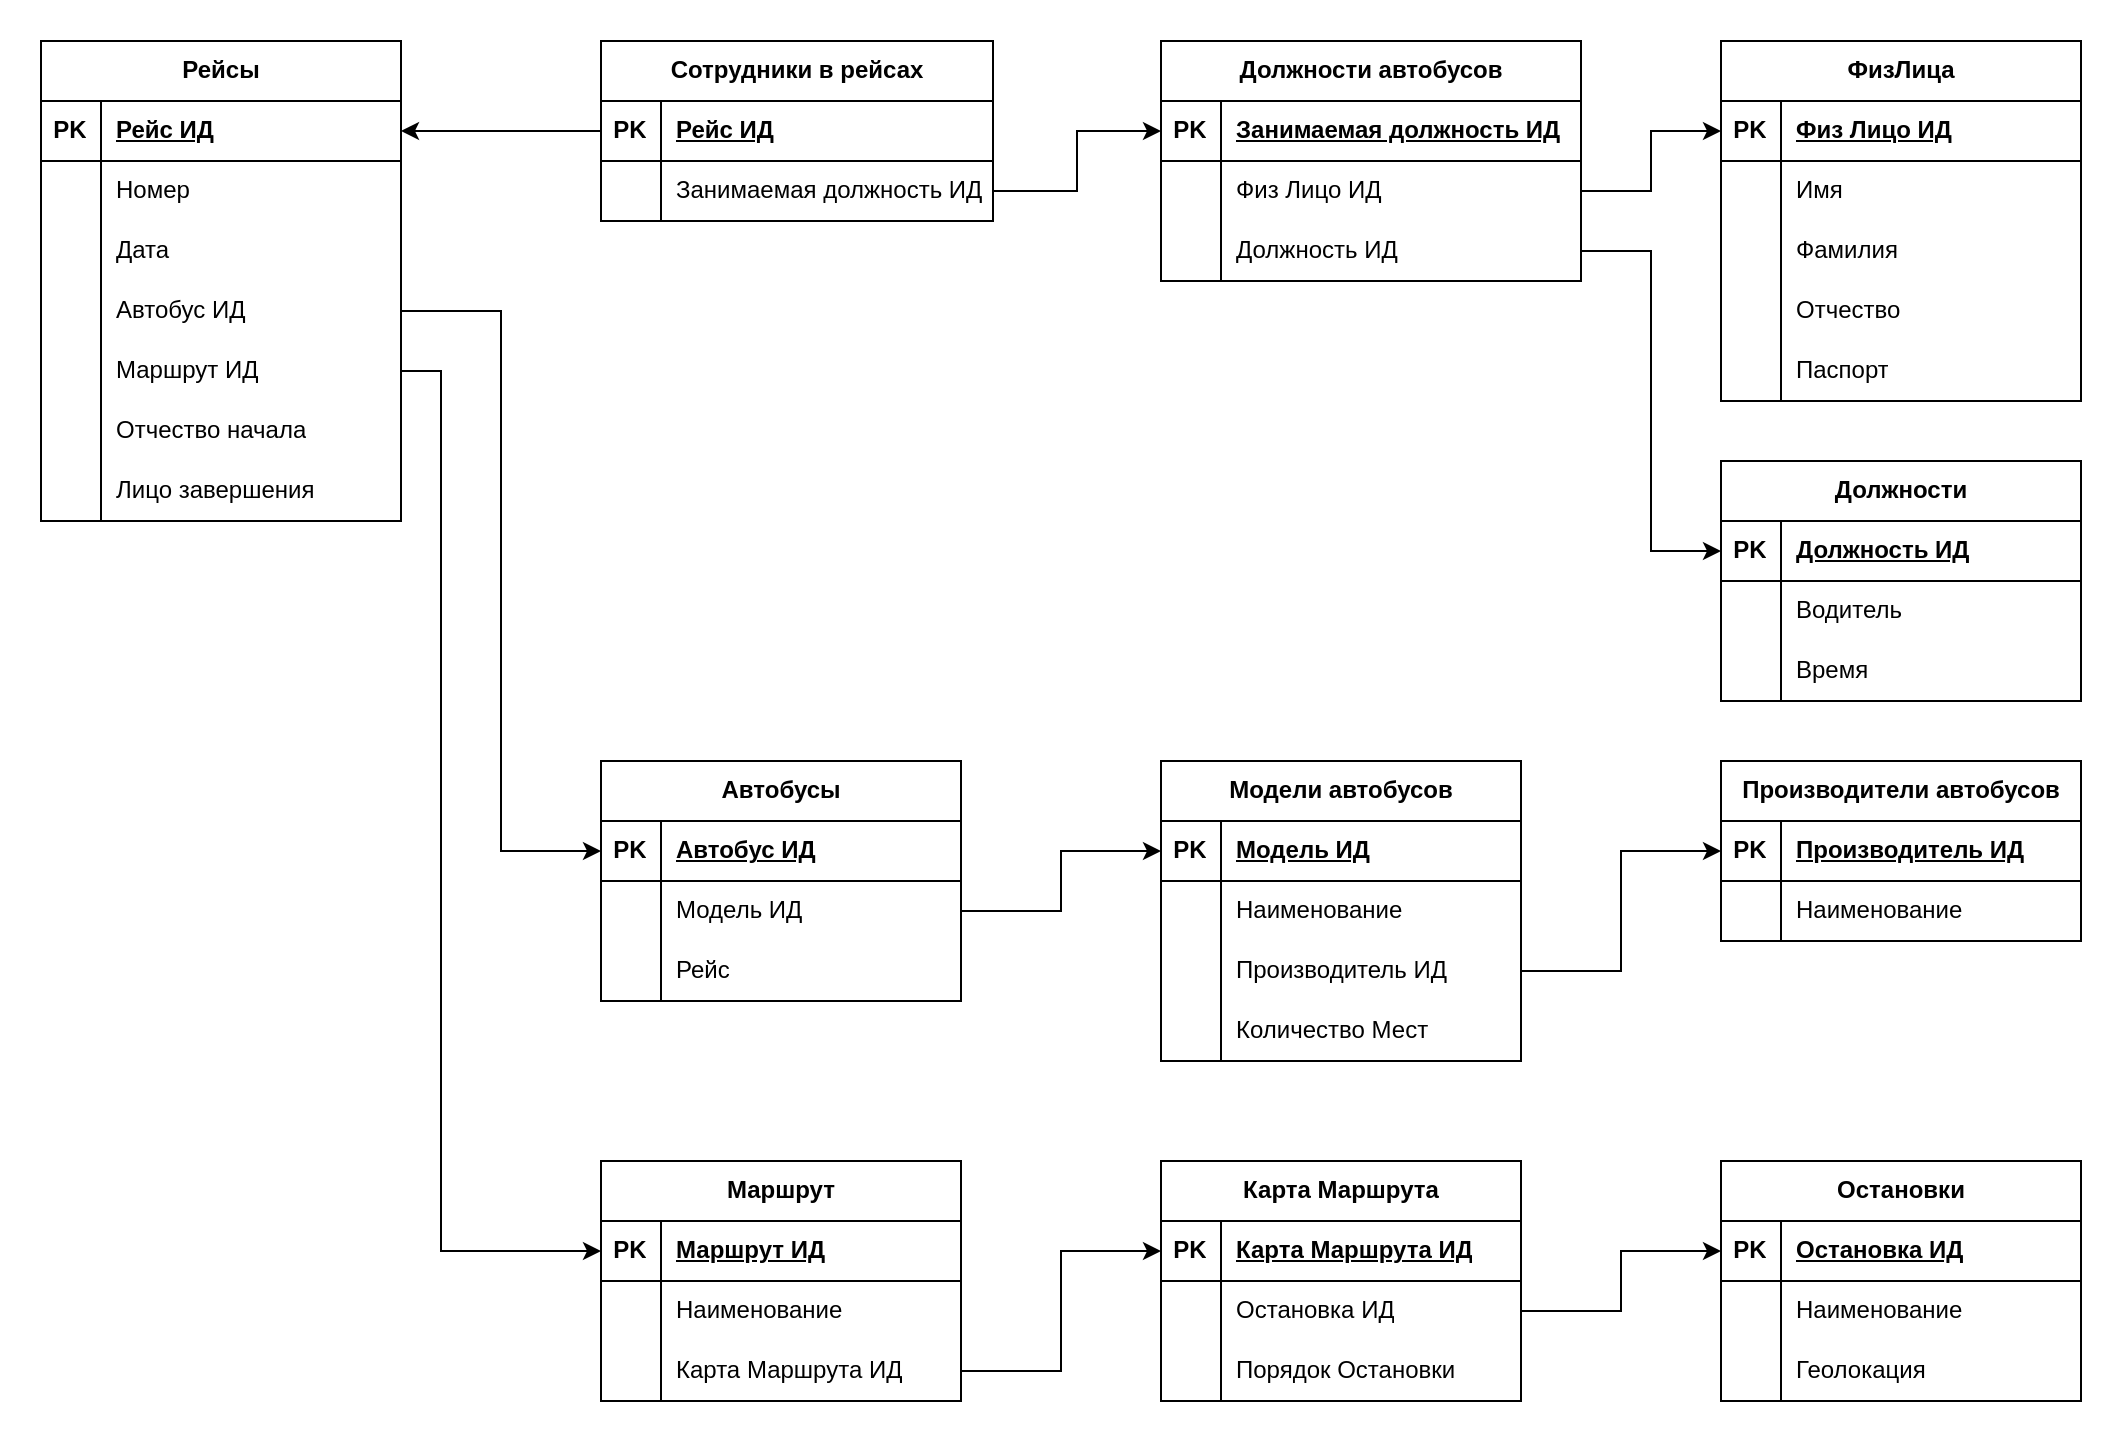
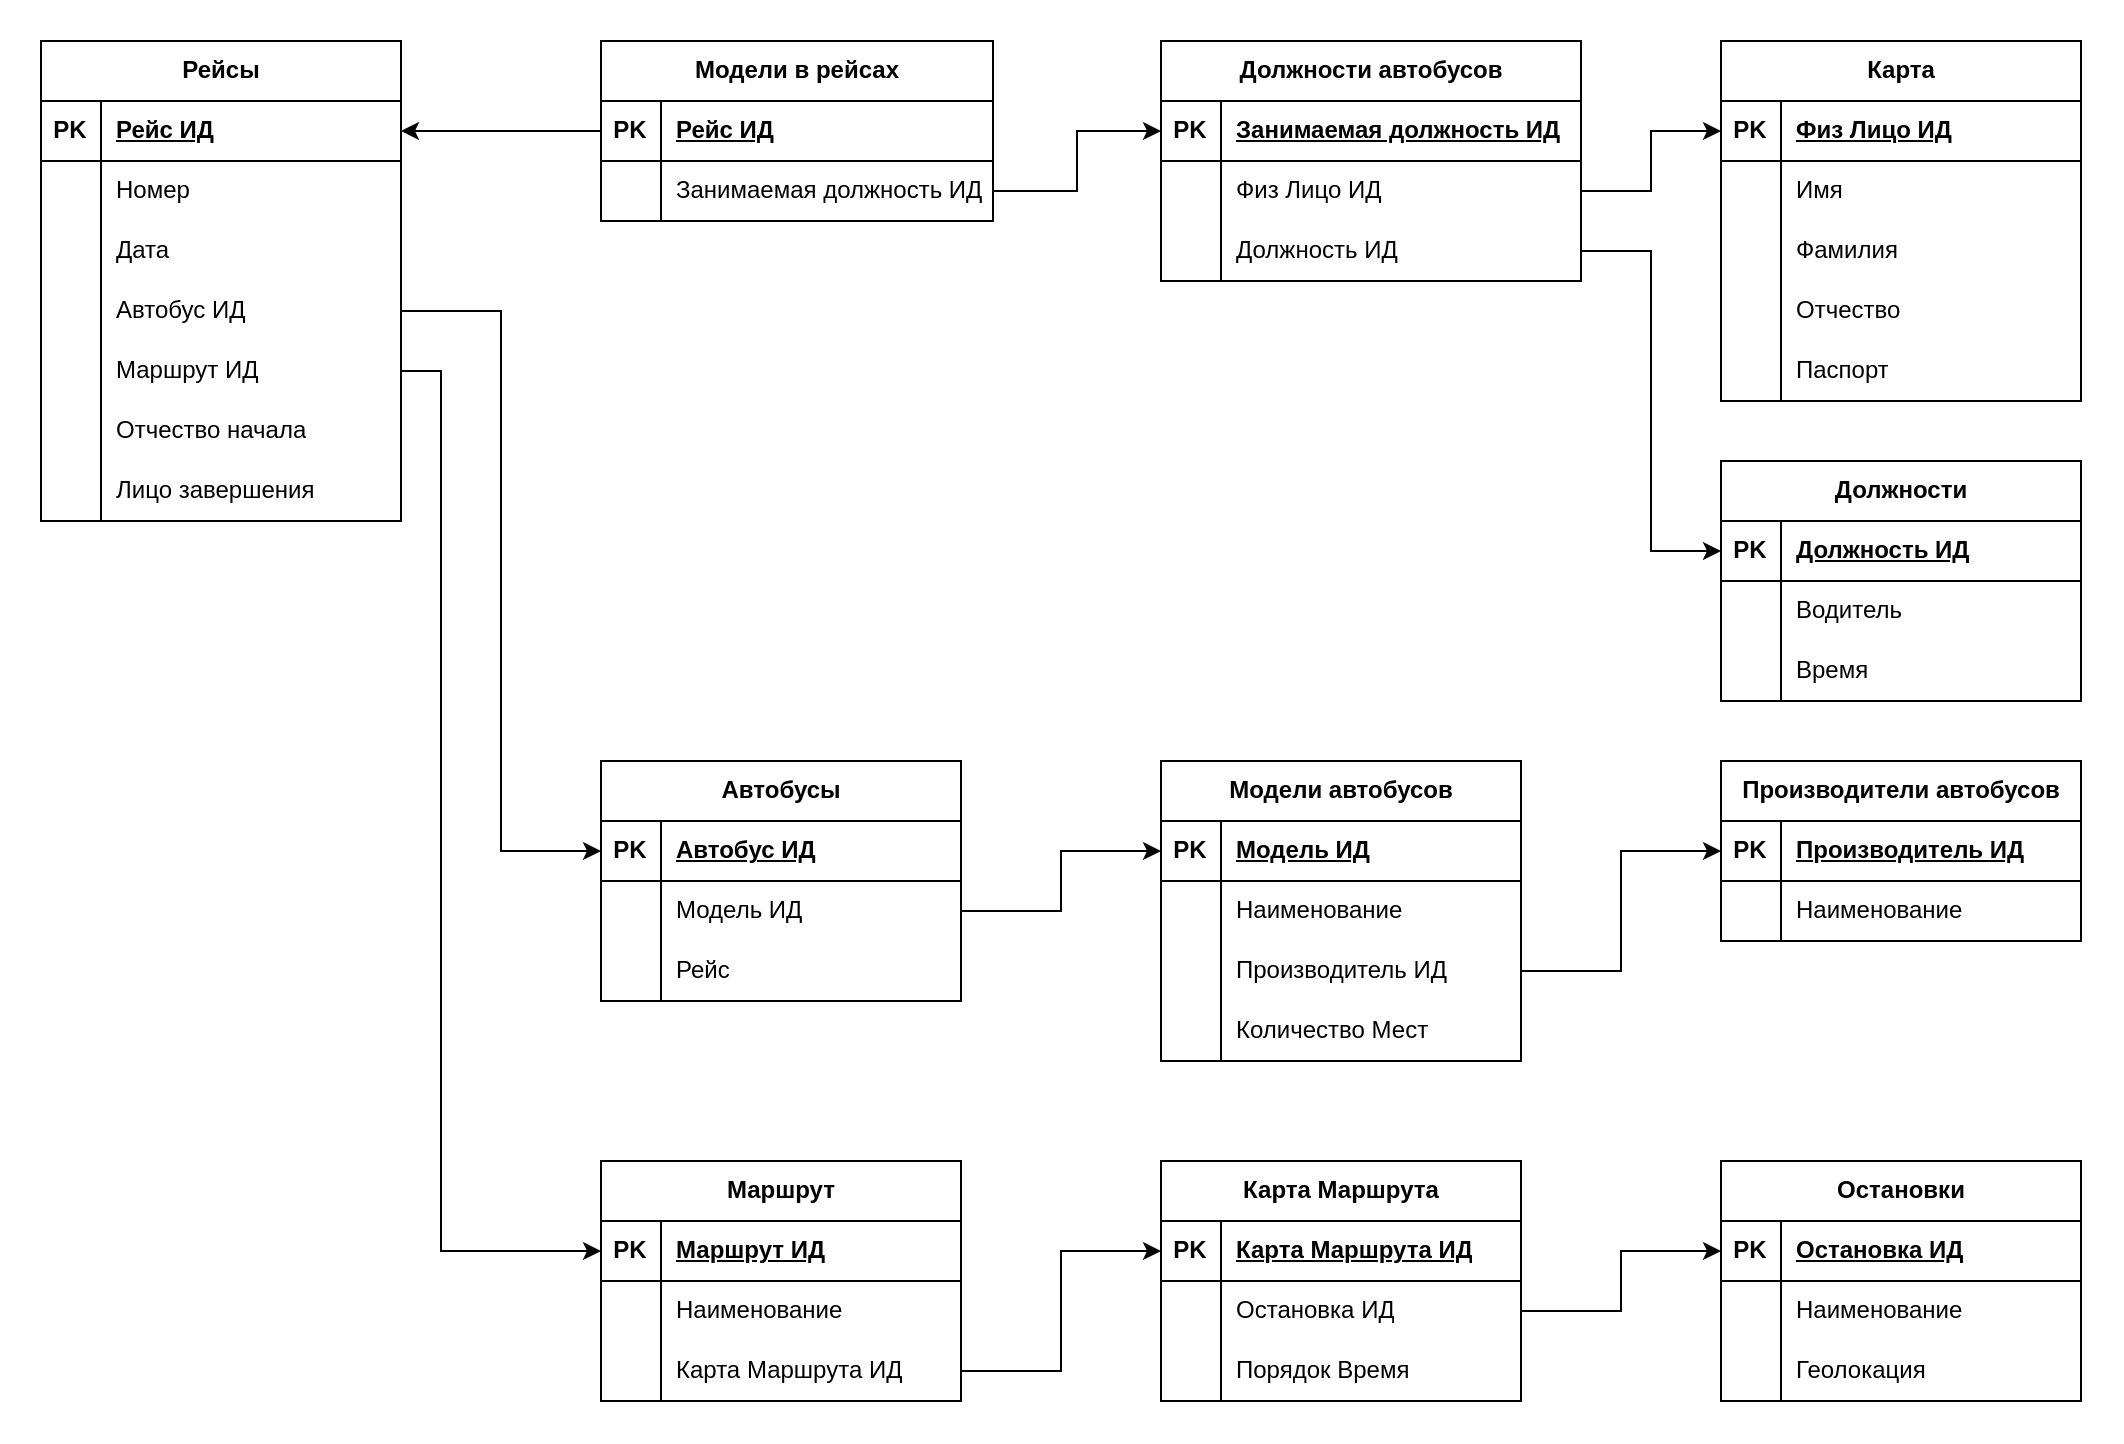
(798, 71) -> (798, 71)
(1902, 71) -> (1902, 71)
(1348, 1371) -> (1321, 1371)
